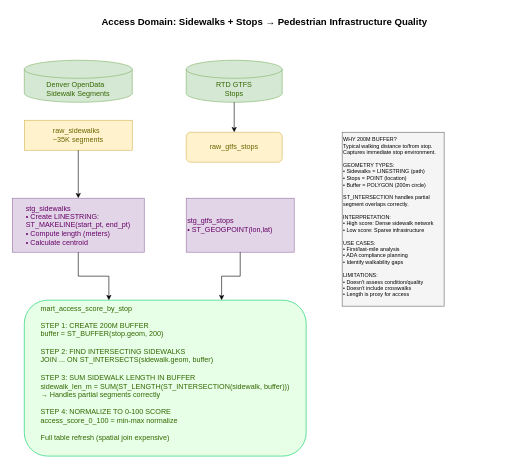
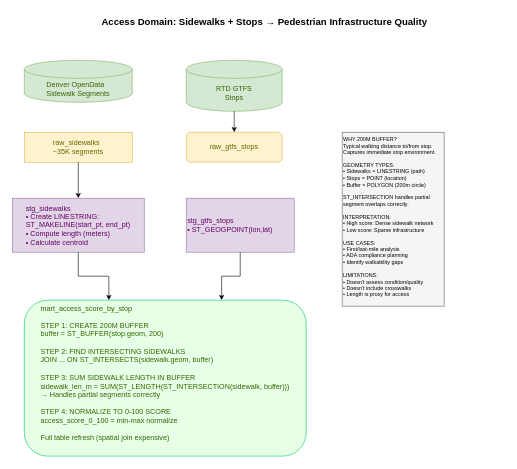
(234, 81) -> (234, 86)
(78, 135) -> (78, 147)
